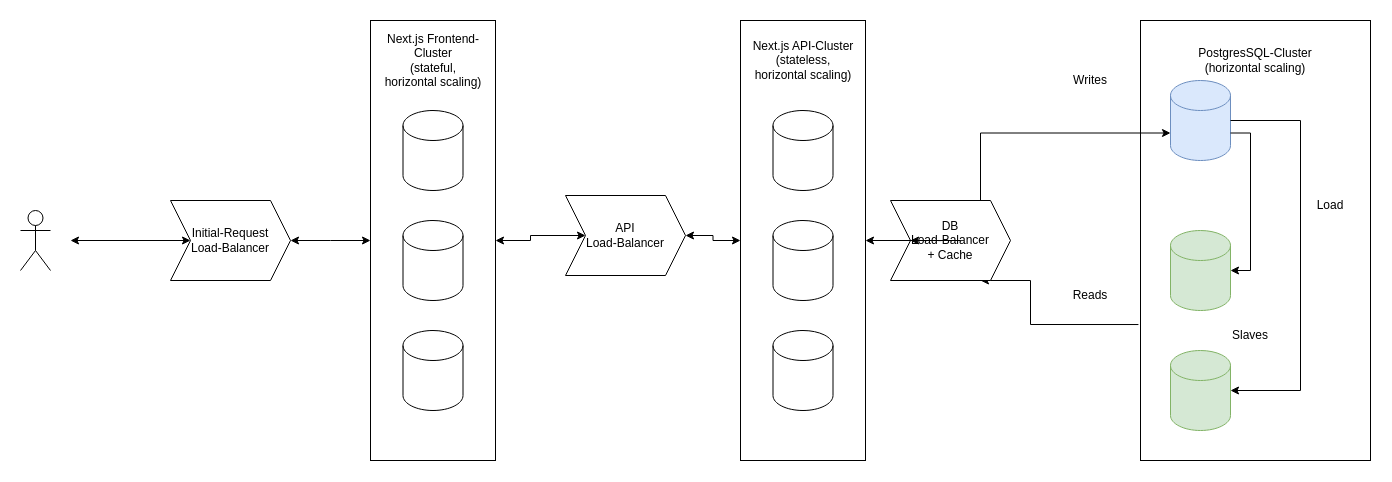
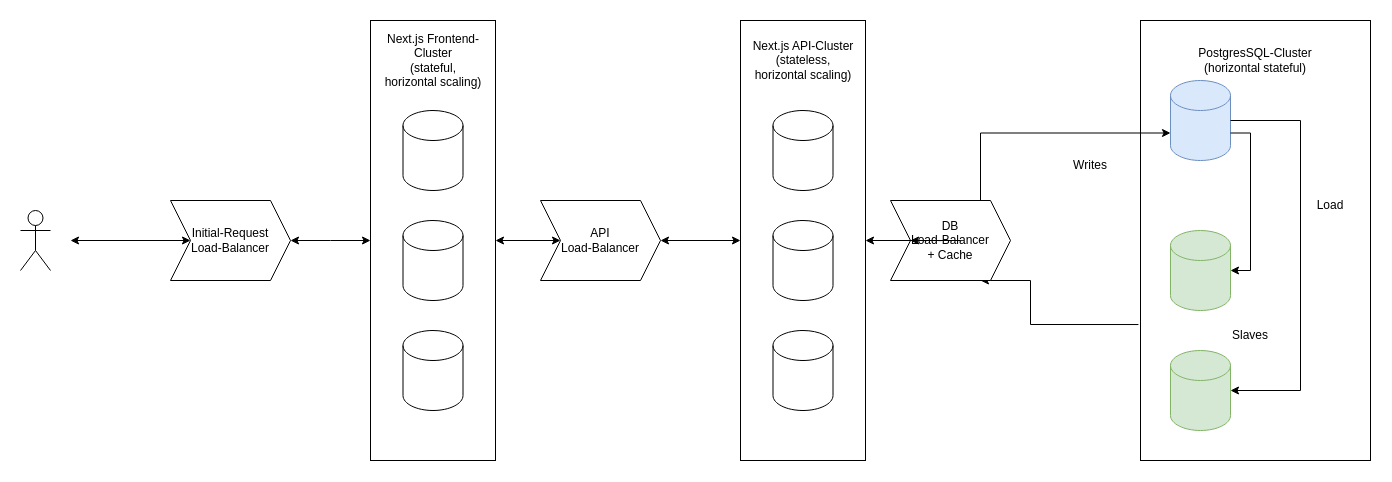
(1256, 61) -> (1256, 61)
(1091, 81) -> (1091, 166)
(626, 236) -> (601, 241)
(1091, 296) -> none
